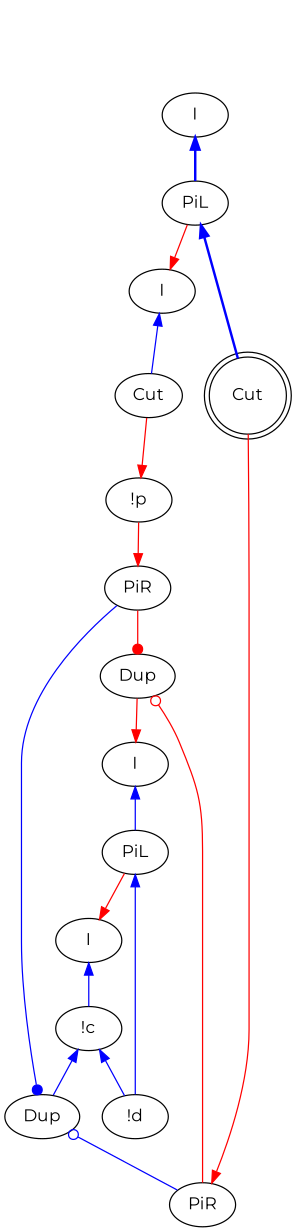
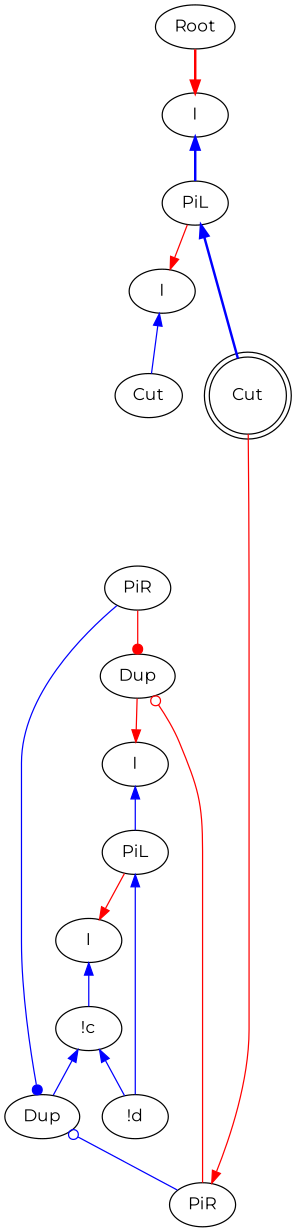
none -> (195, 27)
(139, 500) -> none
